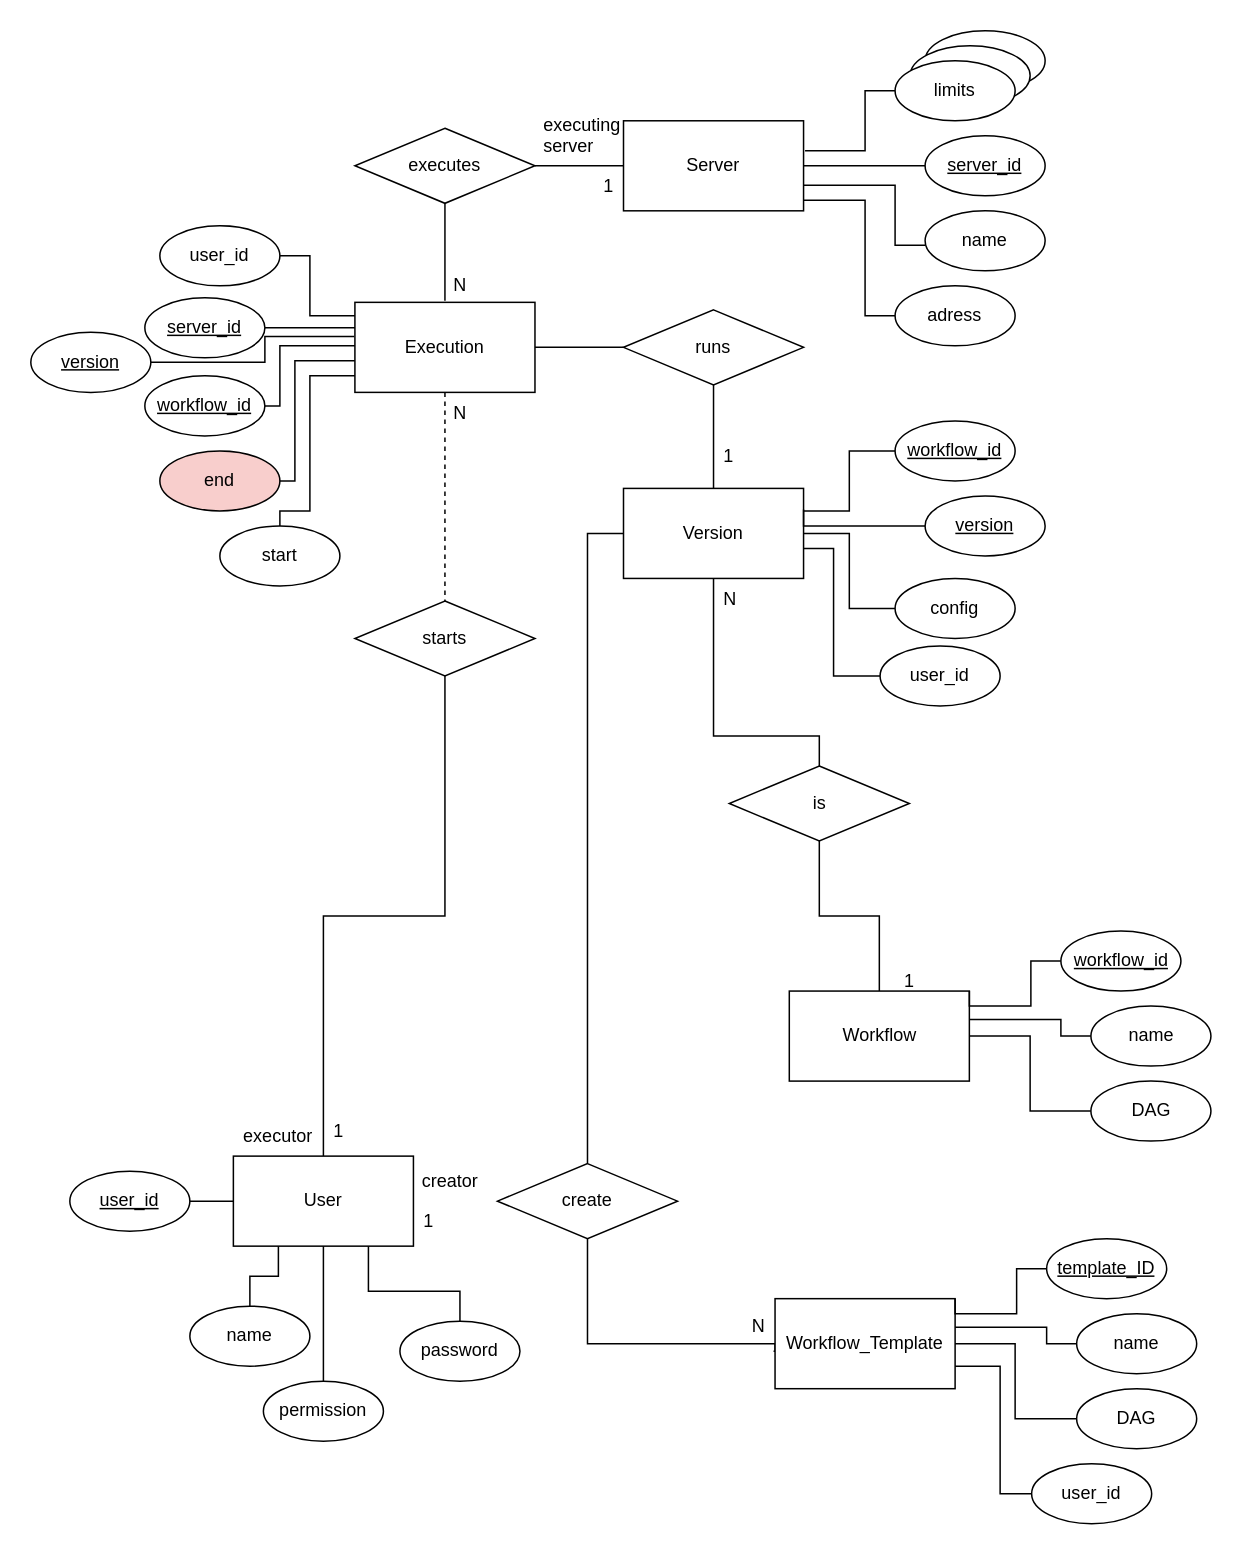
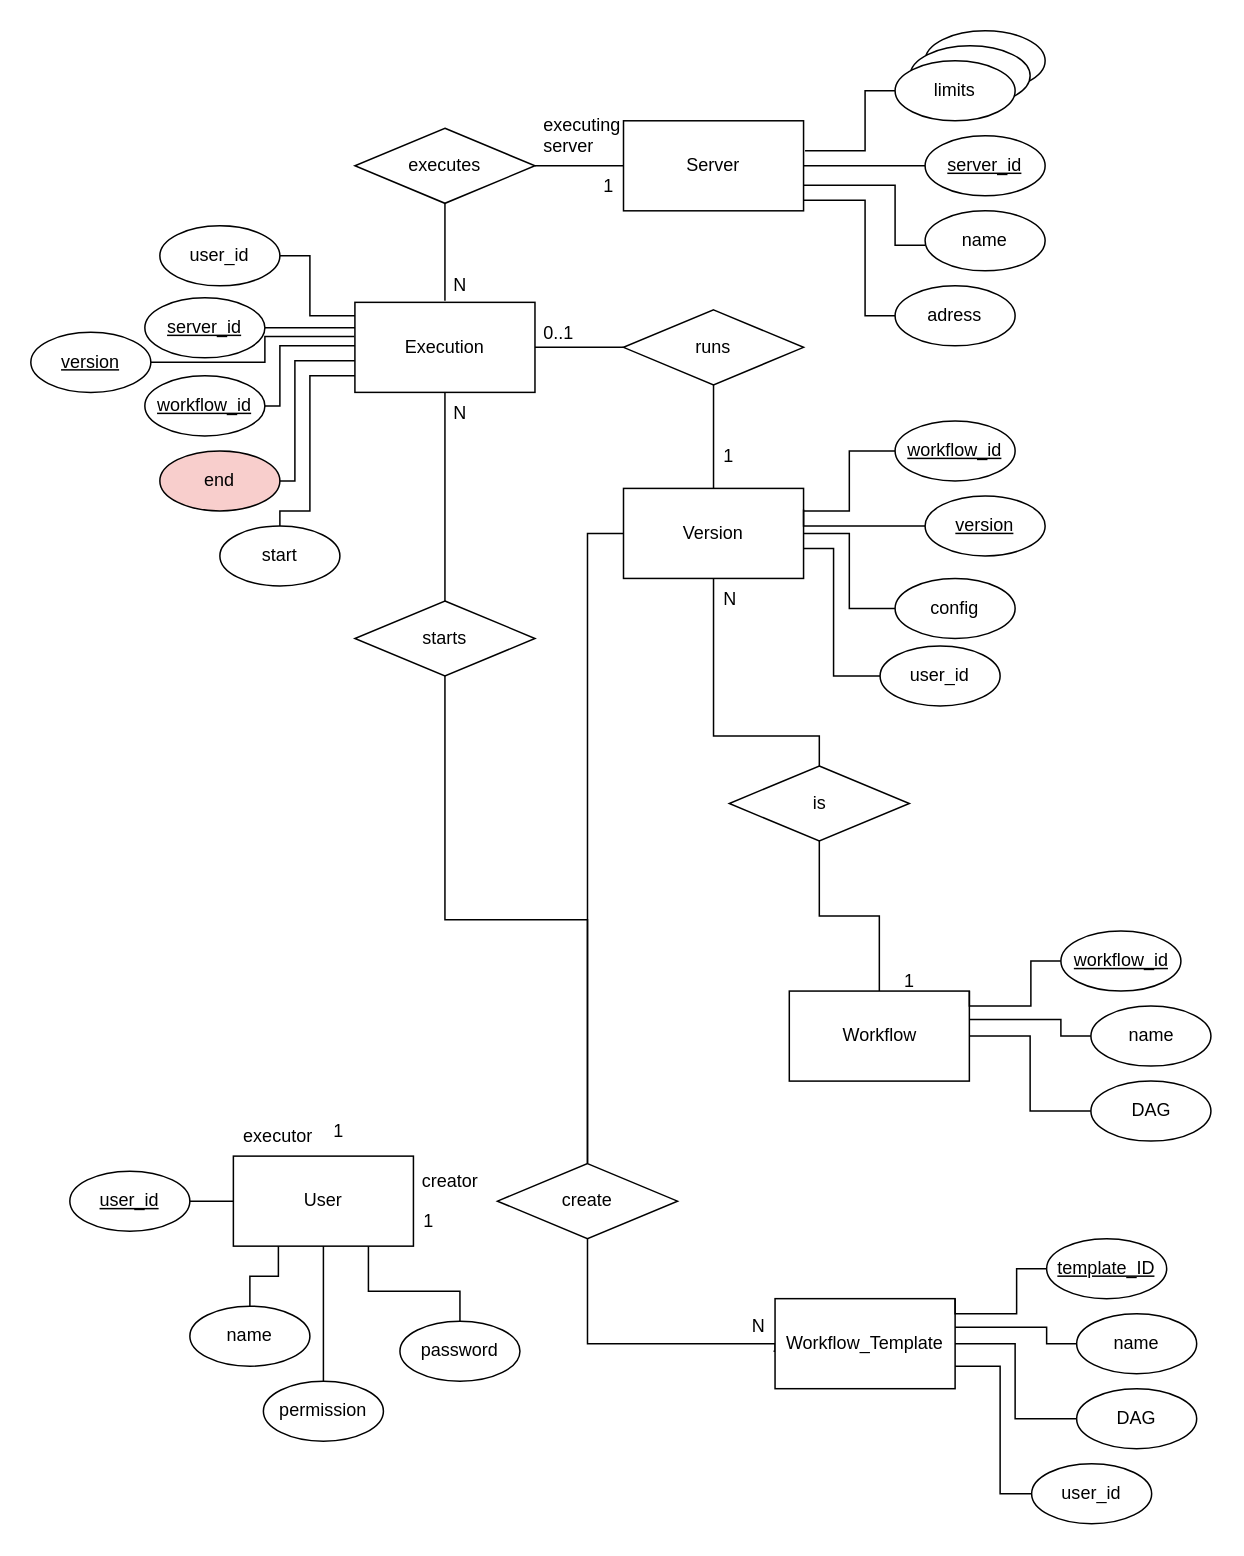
none -> (565, 335)
(445, 498) -> (445, 498)
(323, 974) -> (512, 920)
